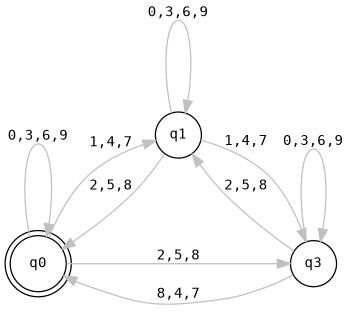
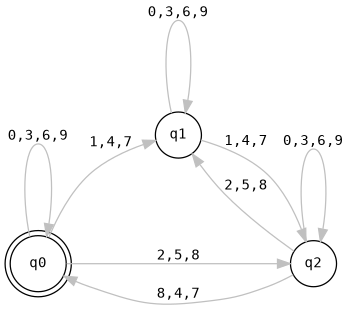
(123, 202) -> none
(314, 264) -> (314, 264)
